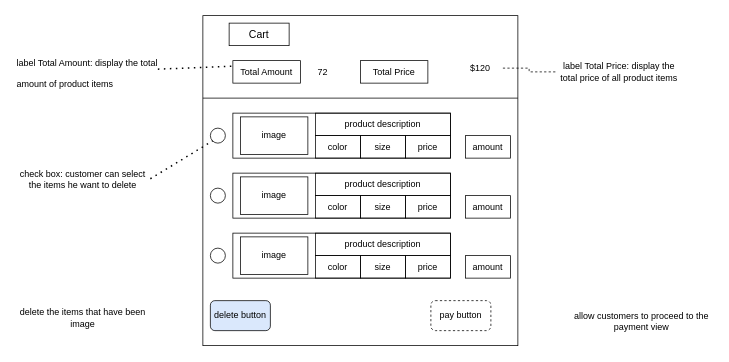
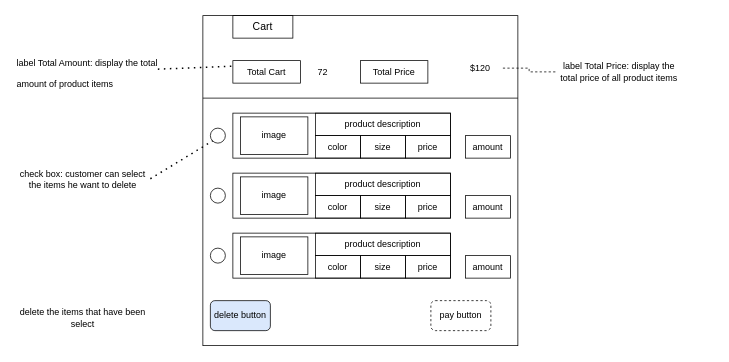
(259, 34) -> (263, 27)
(267, 72) -> (267, 72)
(83, 318) -> (83, 318)
(642, 321) -> none
